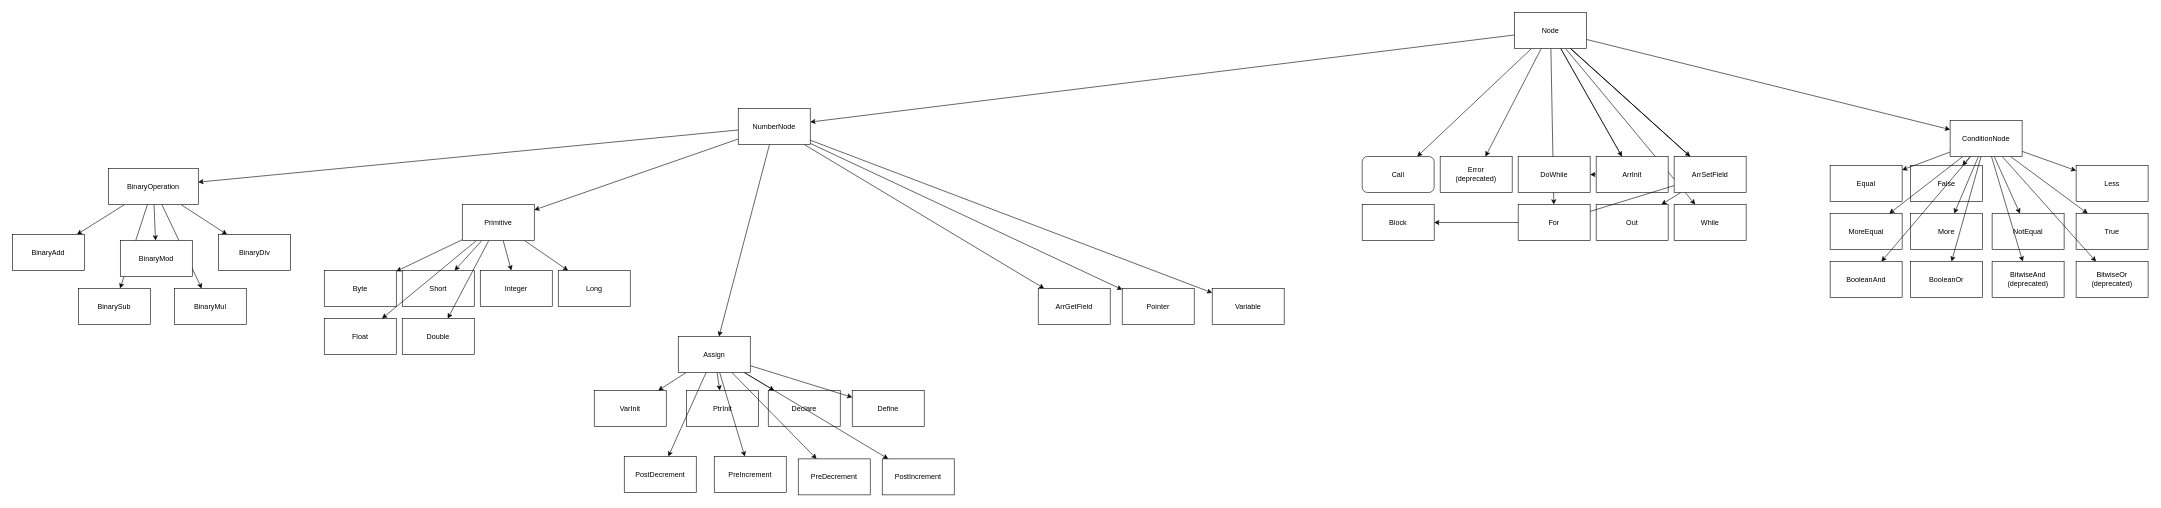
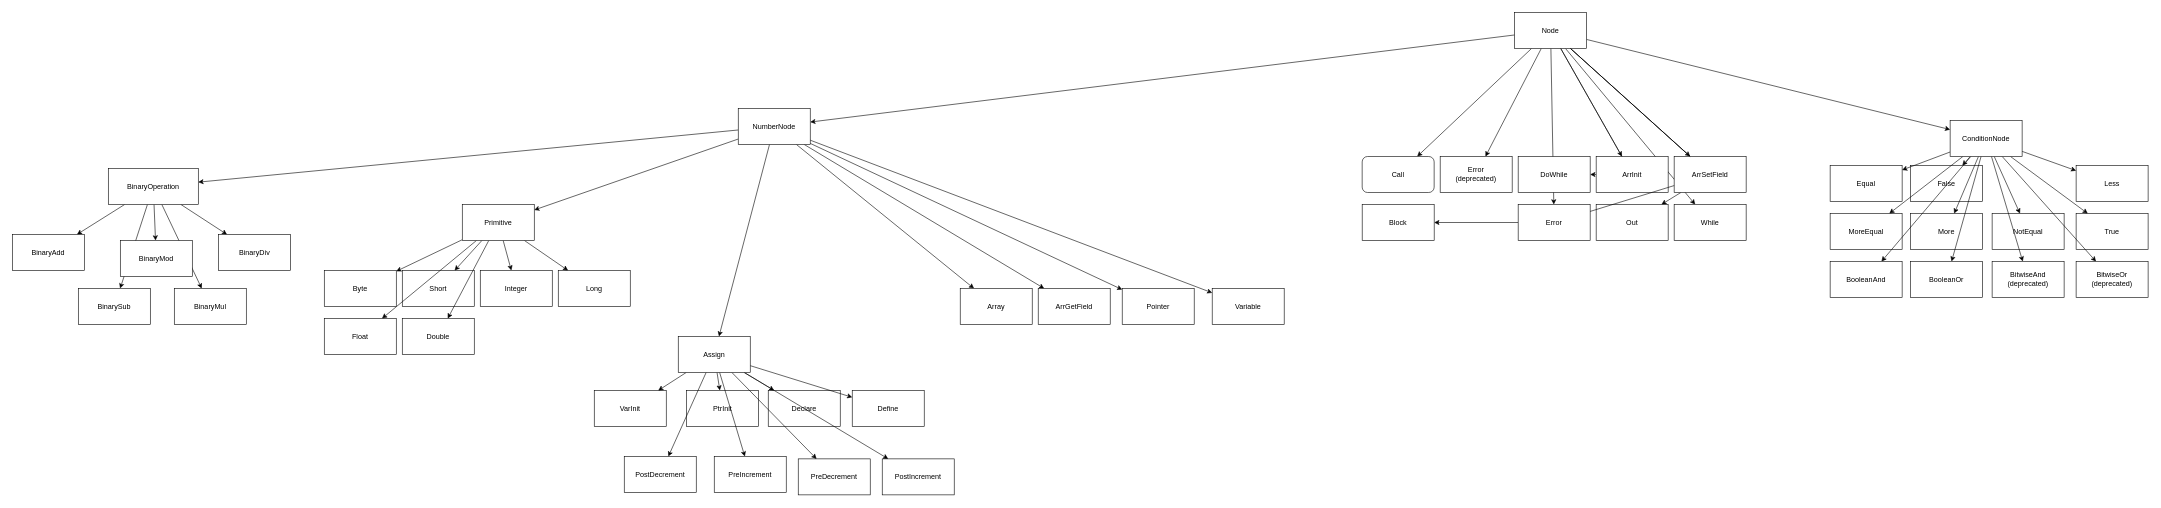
none -> (884, 215)
(1554, 222) -> (1554, 222)
none -> (996, 306)
